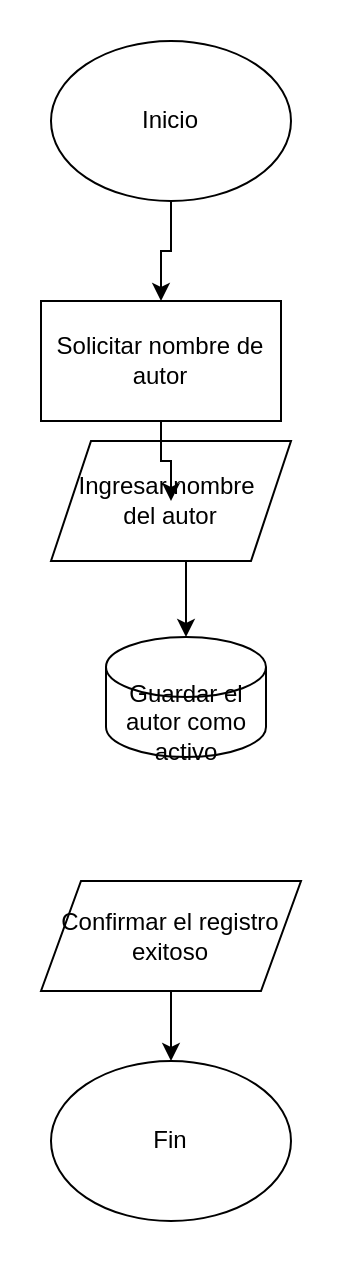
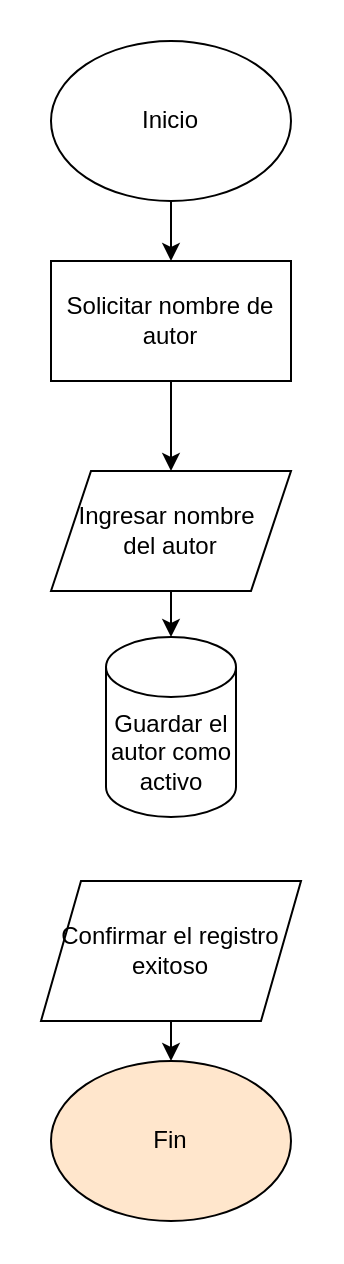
(161, 361) -> (171, 321)
(171, 501) -> (171, 531)
(186, 697) -> (171, 727)
(171, 936) -> (171, 951)
(171, 1141) -> (171, 1141)
